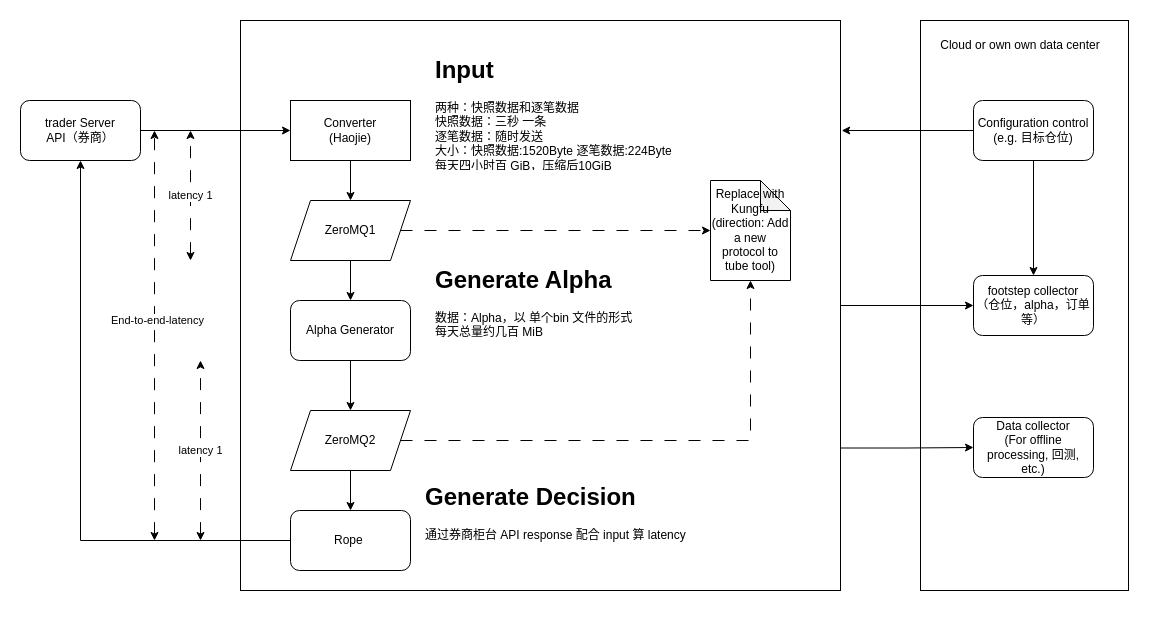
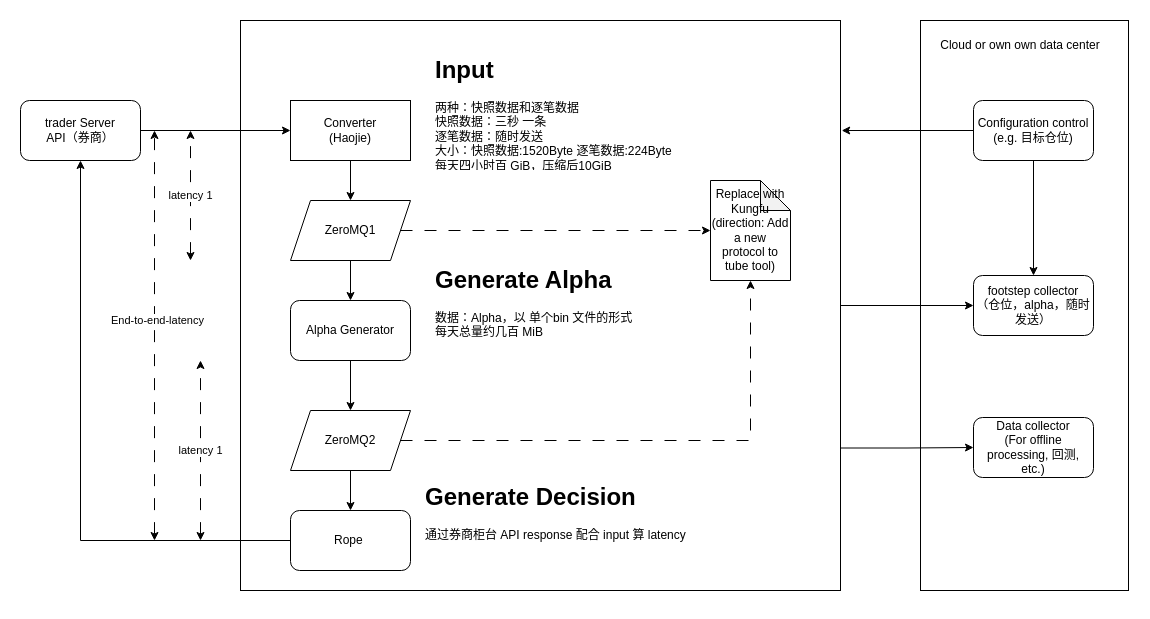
(1034, 306) -> (1034, 306)
